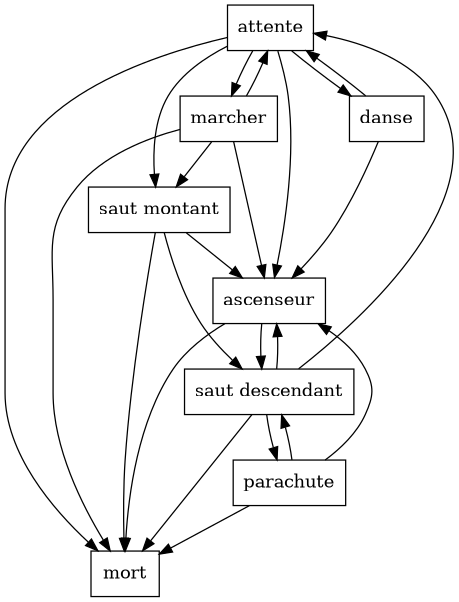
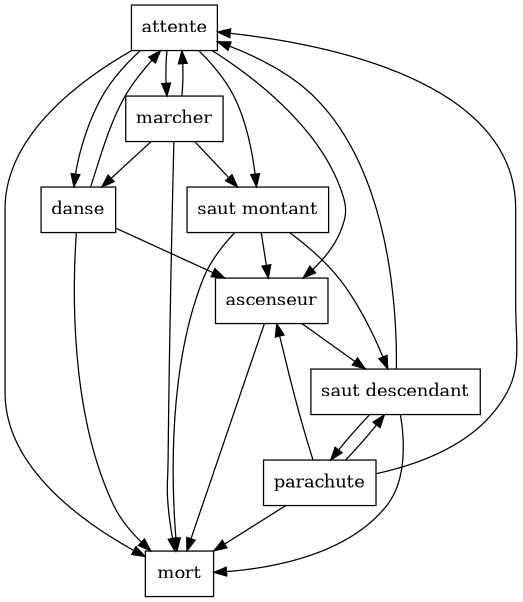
none -> (514, 199)
(248, 204) -> (131, 160)
(278, 353) -> none
none -> (82, 394)
